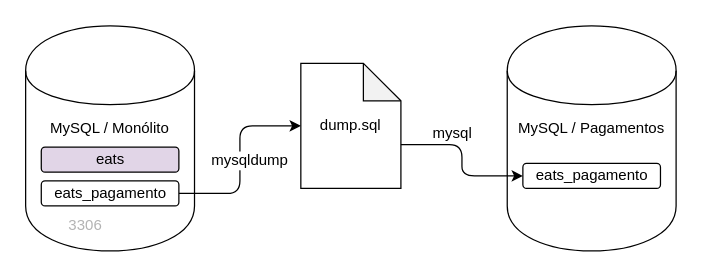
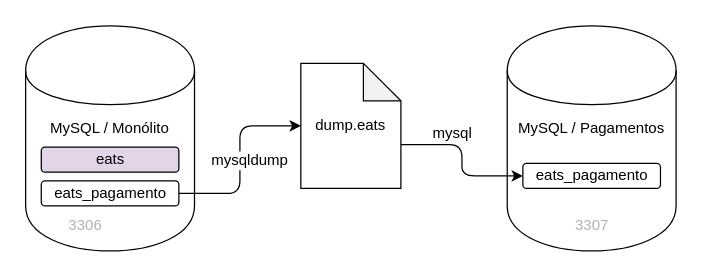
(351, 126) -> (351, 126)
none -> (591, 226)
